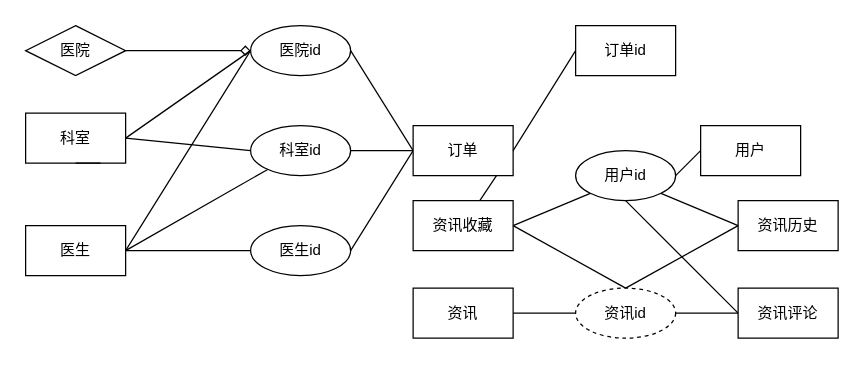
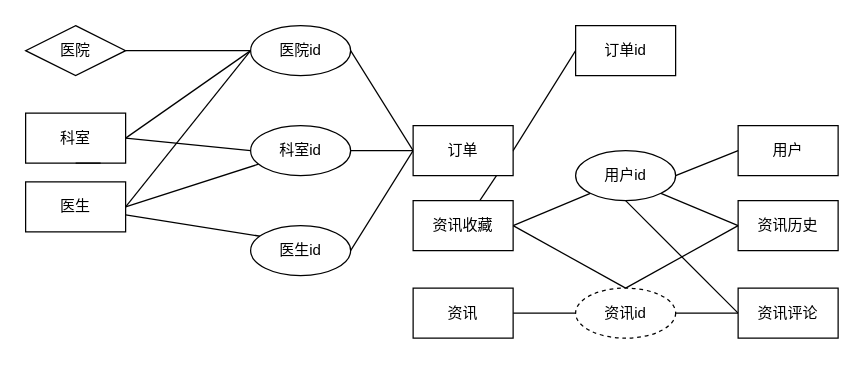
(240, 51) -> (242, 51)
(751, 151) -> (788, 151)
(76, 251) -> (76, 207)
